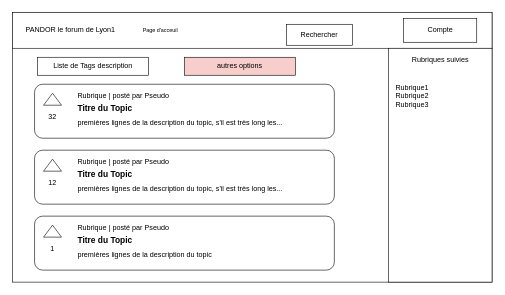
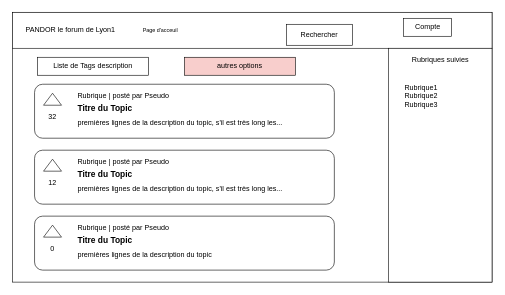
(440, 30) -> (428, 27)
(413, 96) -> (422, 96)
(53, 249) -> (53, 249)
